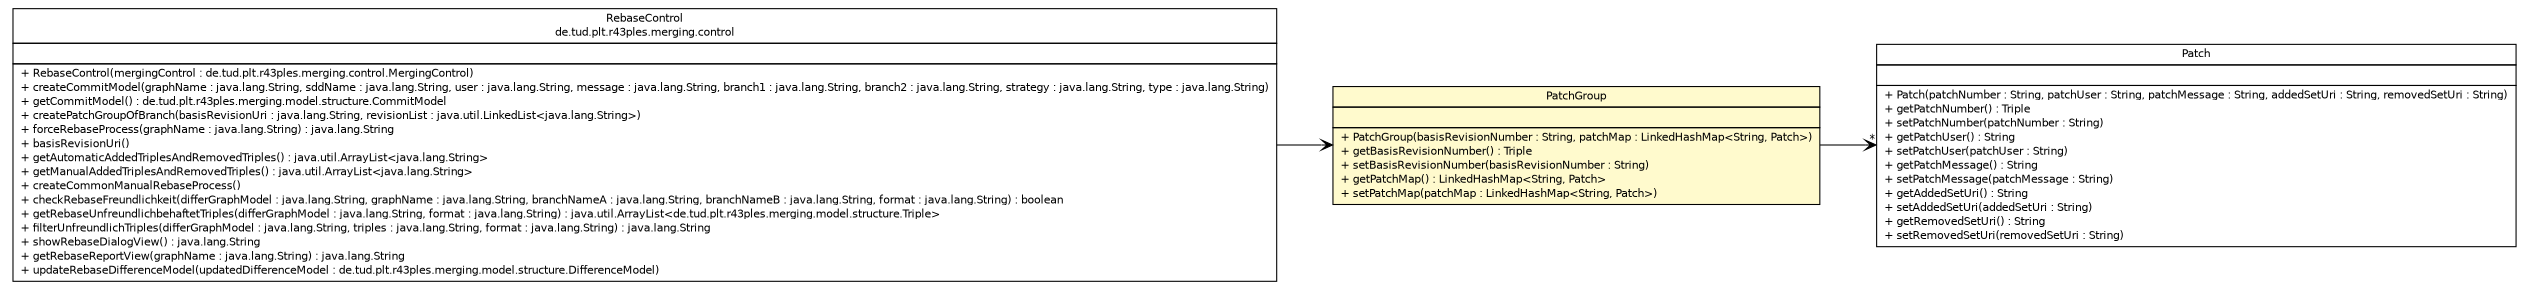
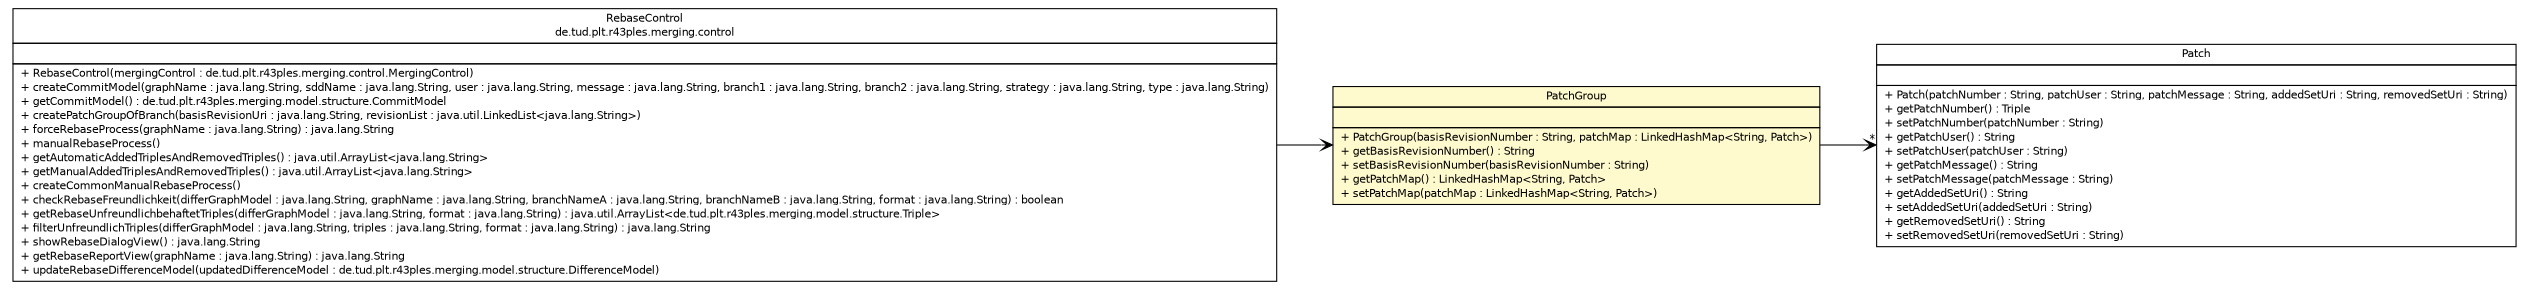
(75, 144) -> (91, 144)
(1437, 151) -> (1438, 151)
